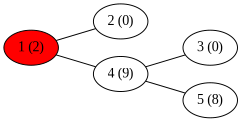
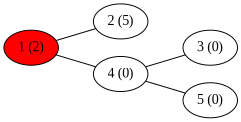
(121, 21) -> (121, 21)
(121, 74) -> (121, 74)
(210, 100) -> (210, 100)
